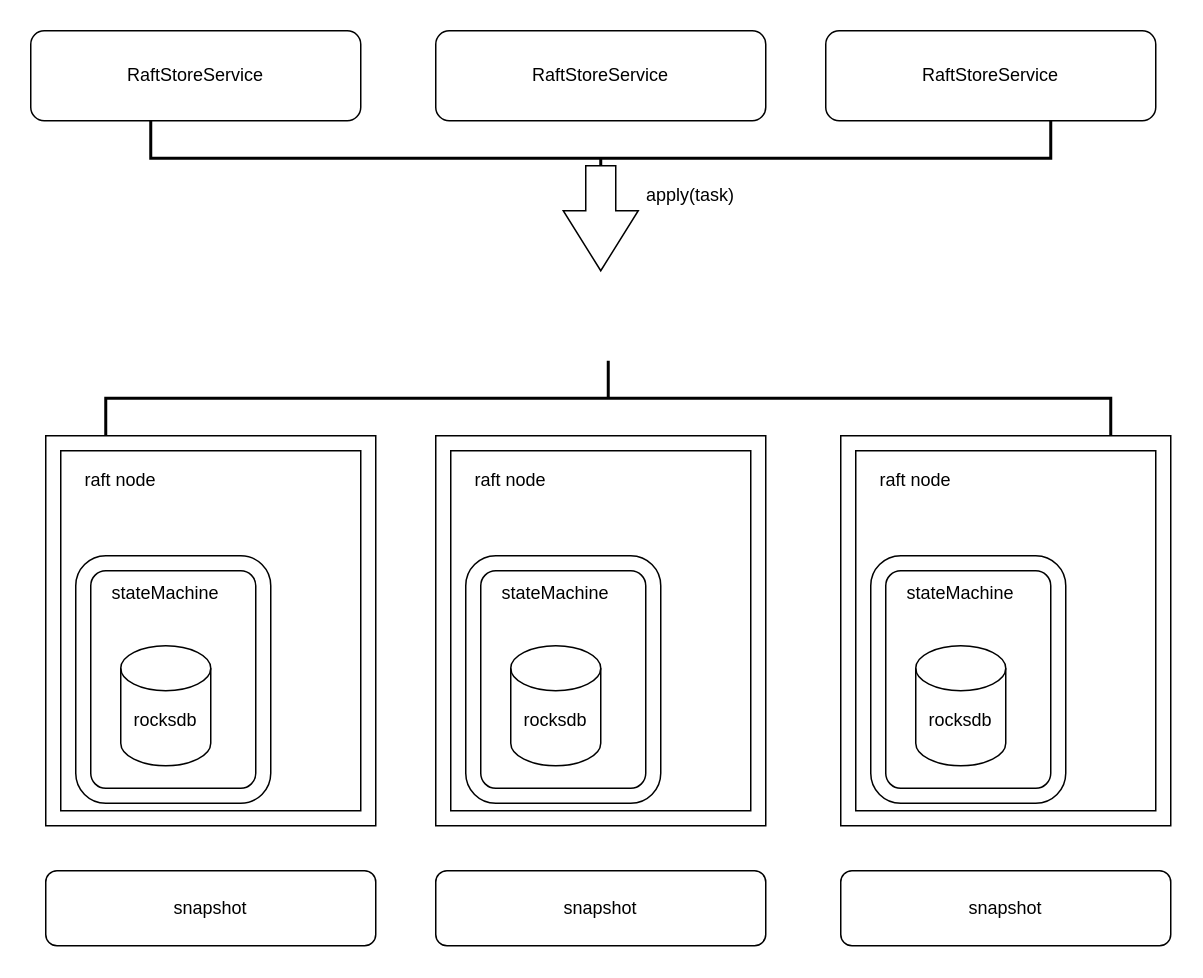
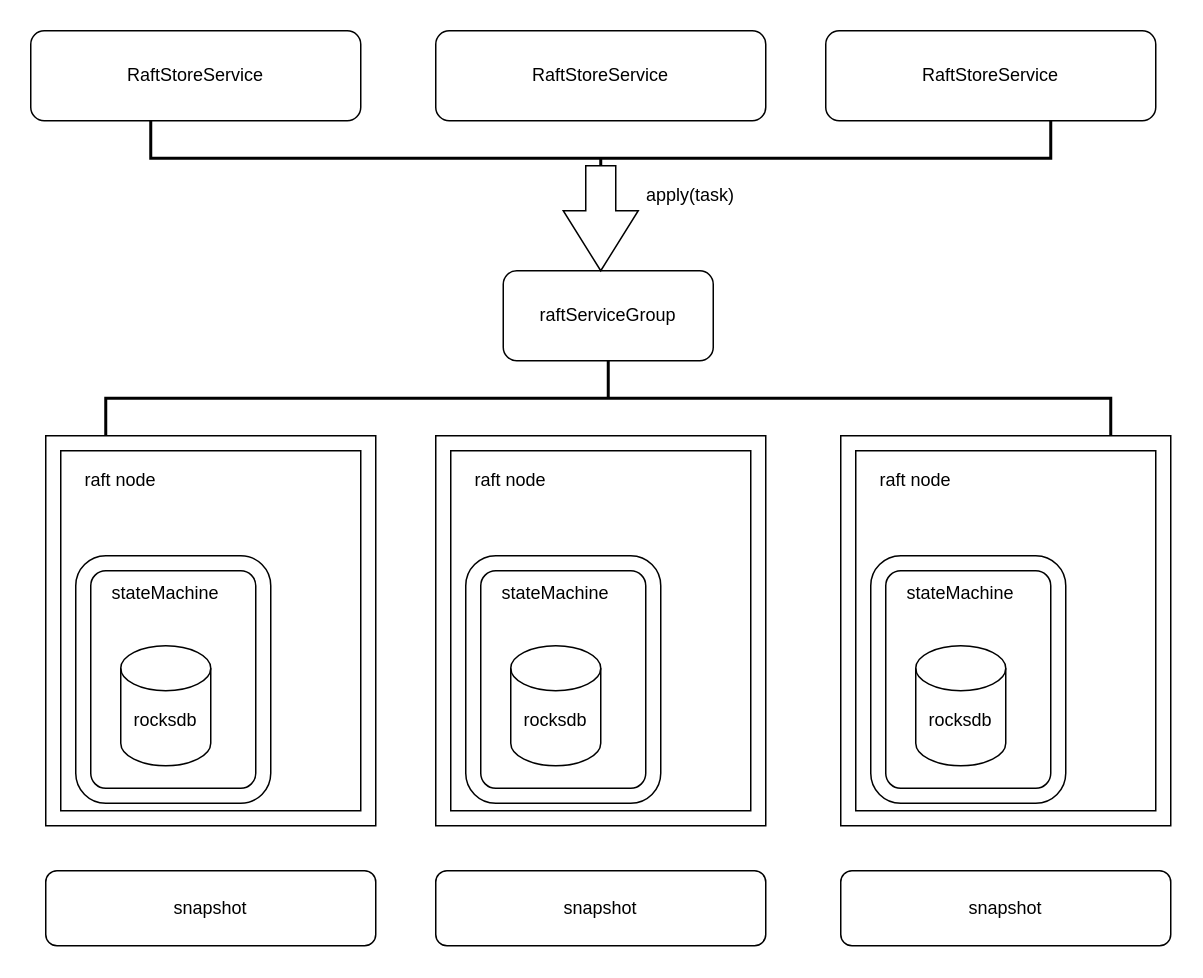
none -> (608, 316)
